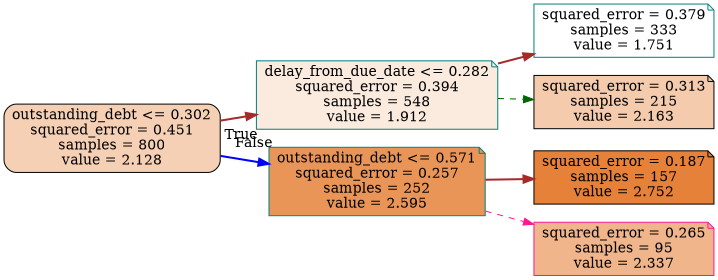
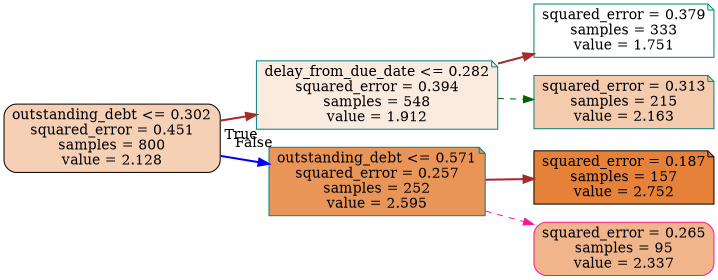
(624, 102) -> (624, 102)
(624, 249) -> (624, 249)
